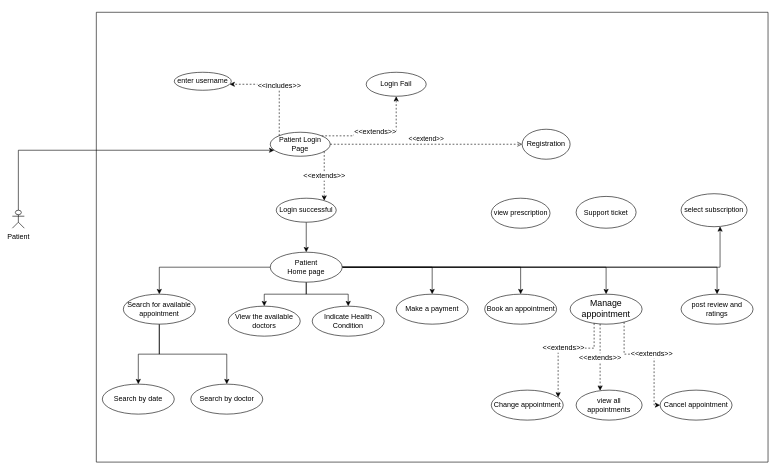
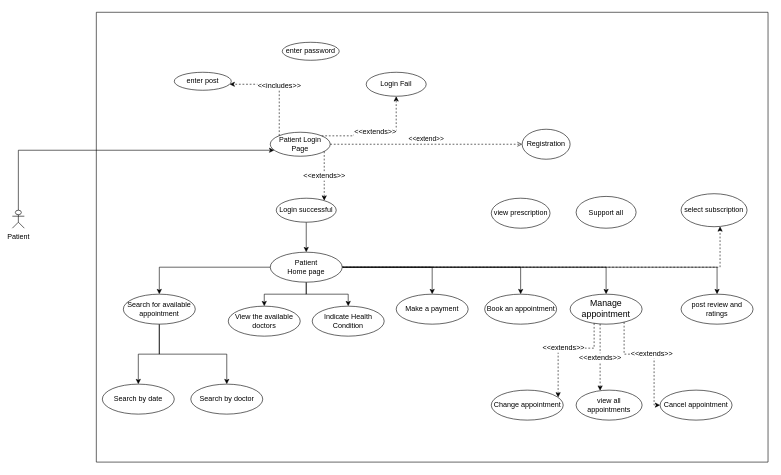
none -> (311, 51)
(203, 81) -> (203, 81)
(606, 213) -> (606, 213)
(720, 250) -> (720, 250)
